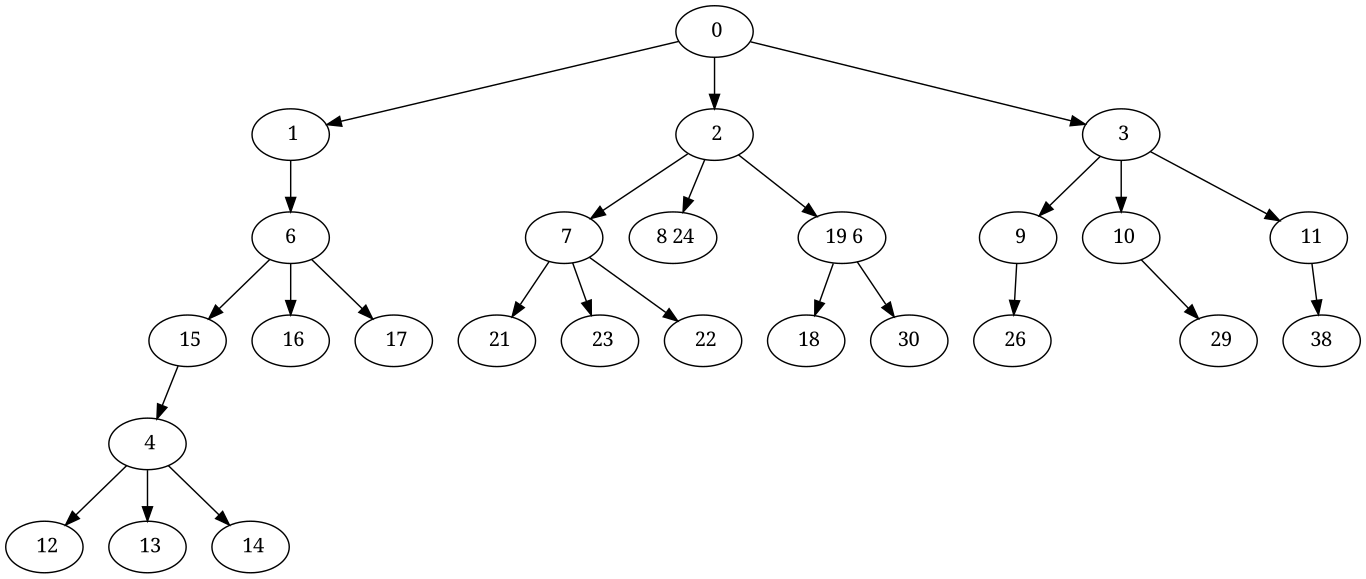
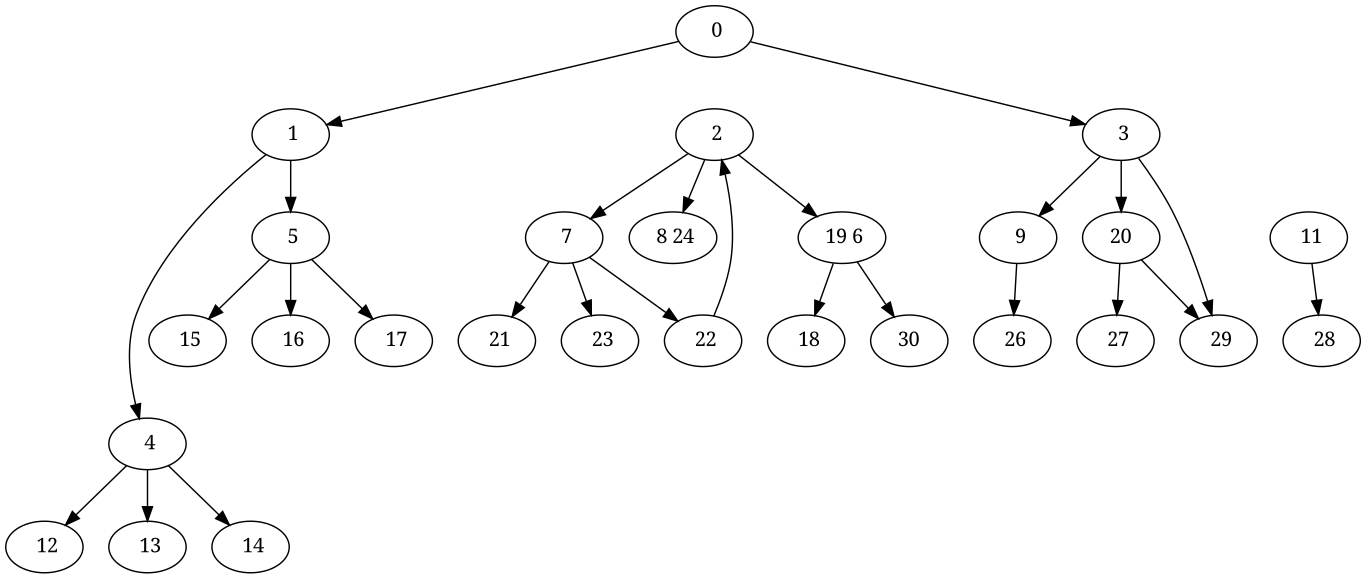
(715, 76) -> (732, 246)
(1209, 183) -> (1180, 227)
(291, 238) -> (291, 238)
(1121, 238) -> (1121, 238)
none -> (1115, 341)
(1322, 341) -> (1322, 341)
(170, 386) -> (163, 263)
